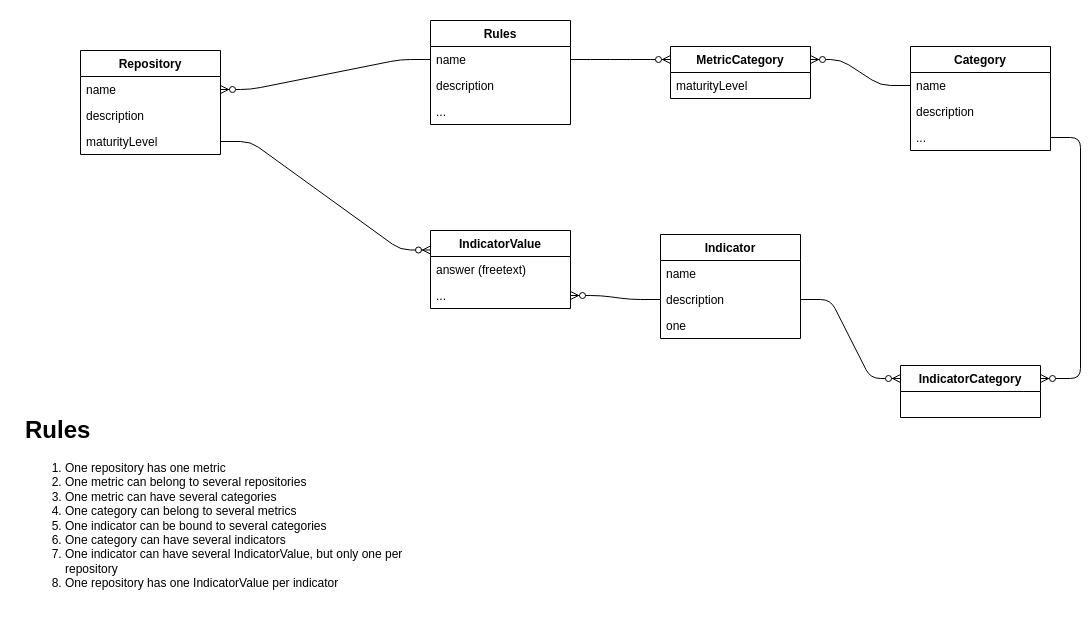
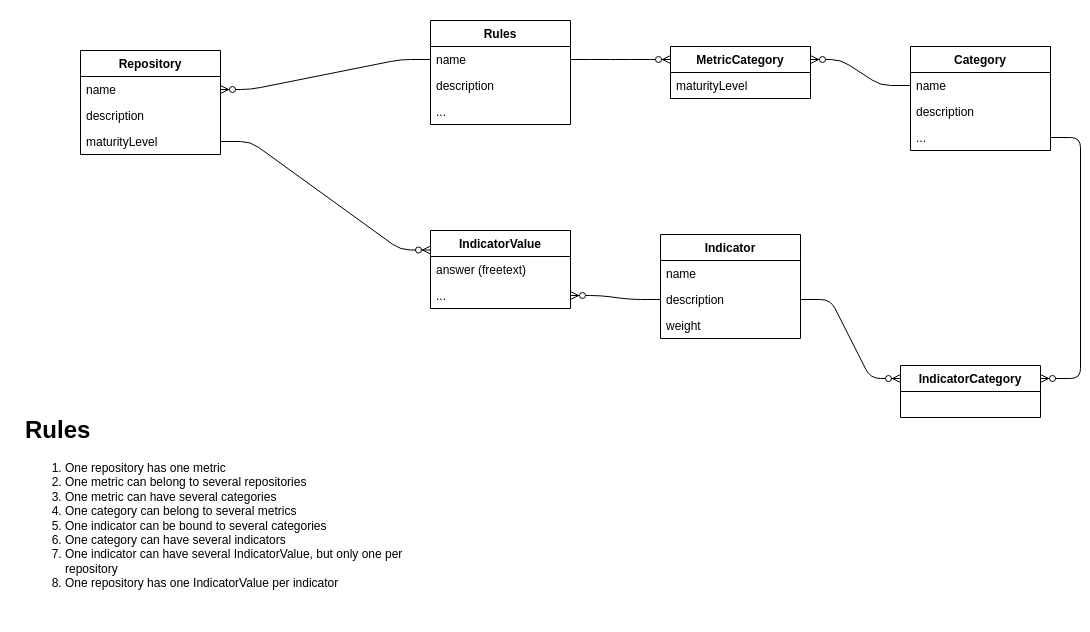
(676, 326) -> (685, 326)
